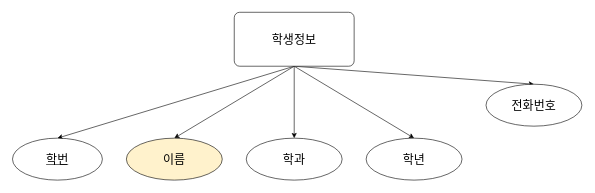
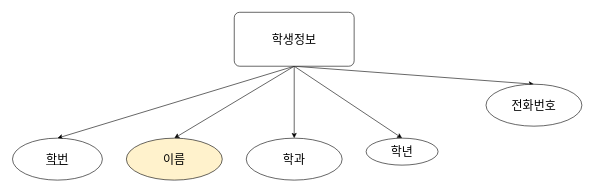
(414, 159) -> (402, 152)
